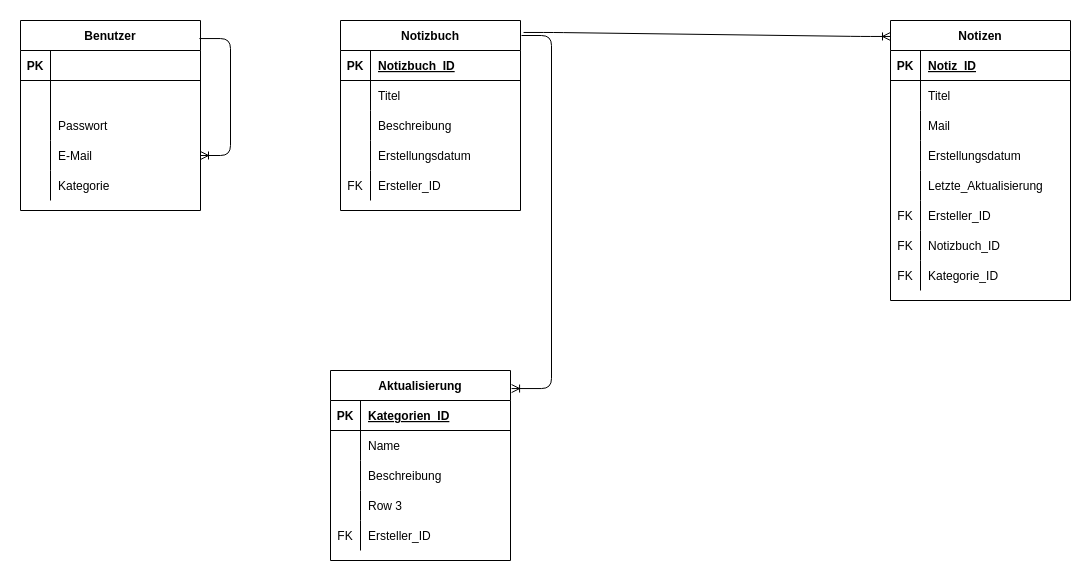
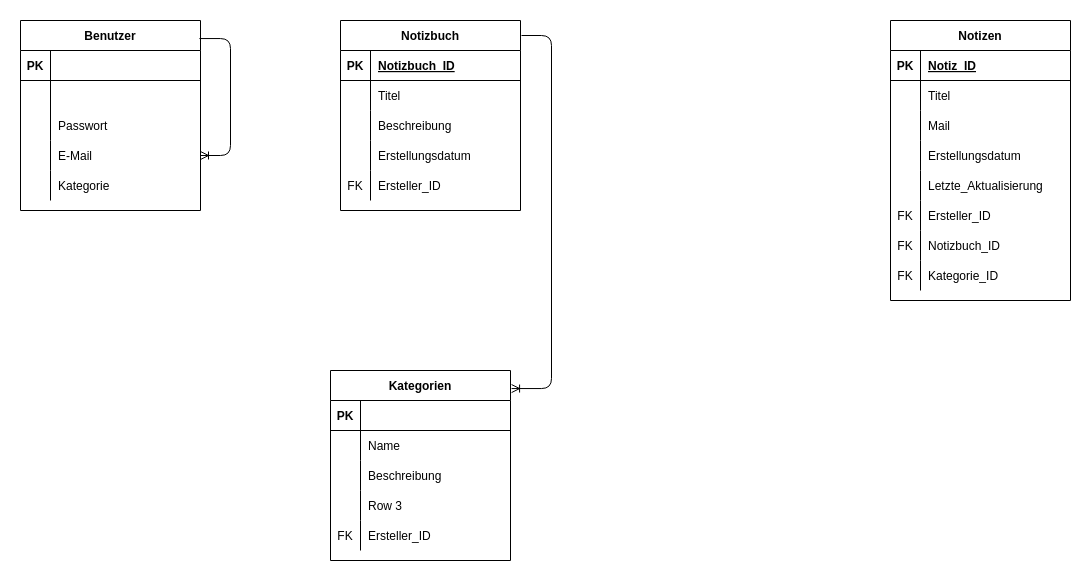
(707, 34) -> none
(420, 386) -> (420, 386)
(436, 416) -> none
